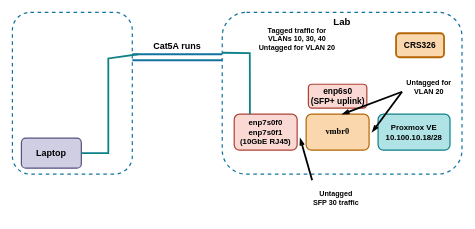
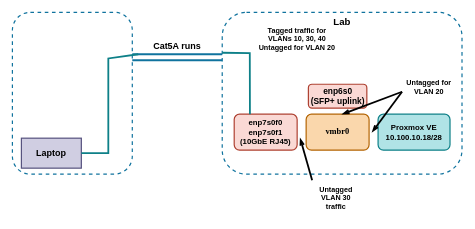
(420, 45) -> none
(51, 153) -> (51, 153)
(336, 198) -> (336, 198)
